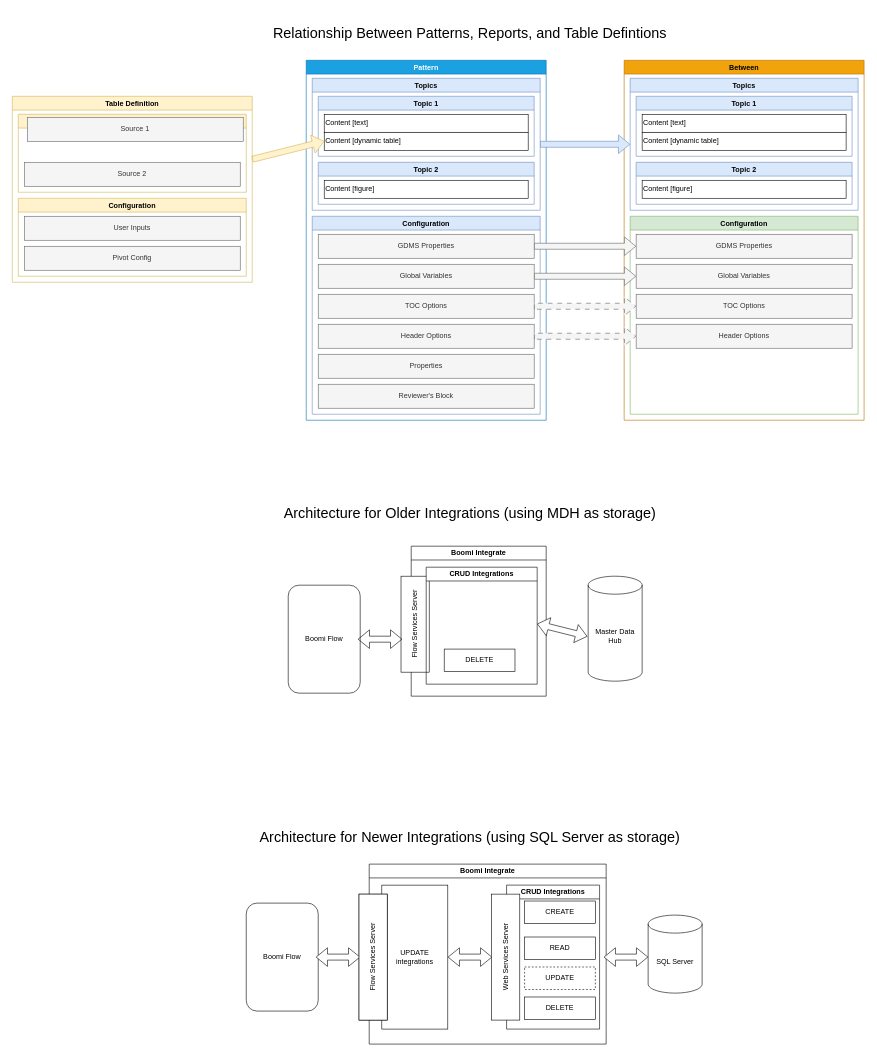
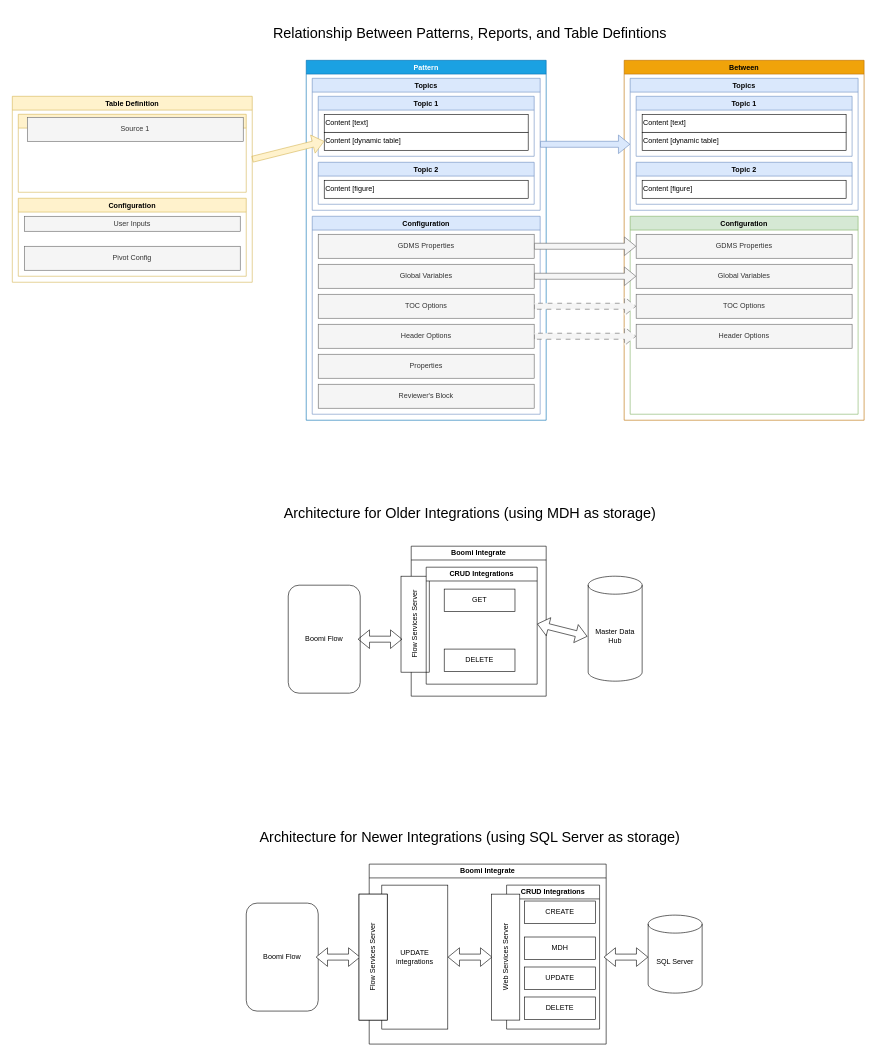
(132, 174) -> none
(132, 228) -> (132, 224)
none -> (480, 600)
(560, 948) -> (560, 948)
(560, 978) -> (560, 978)
